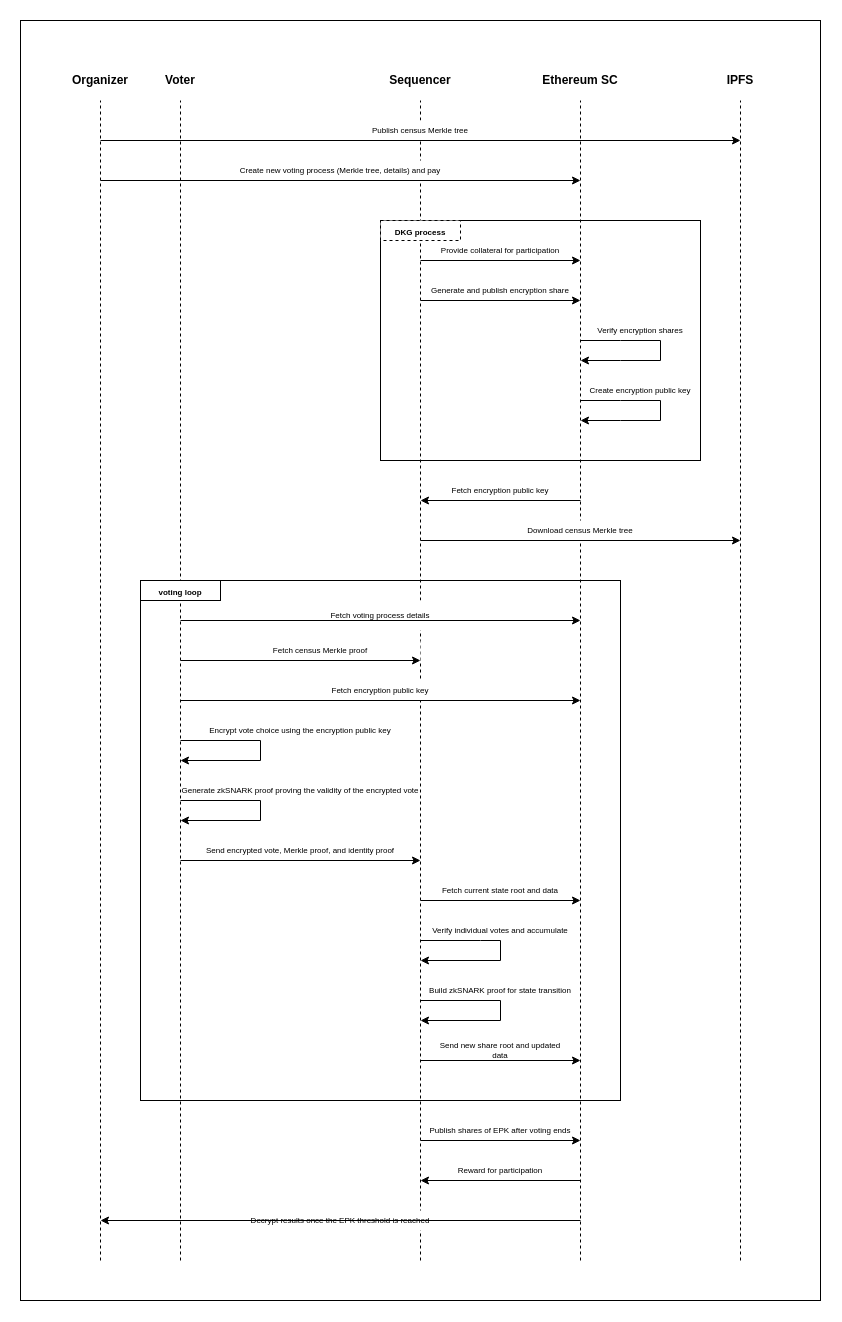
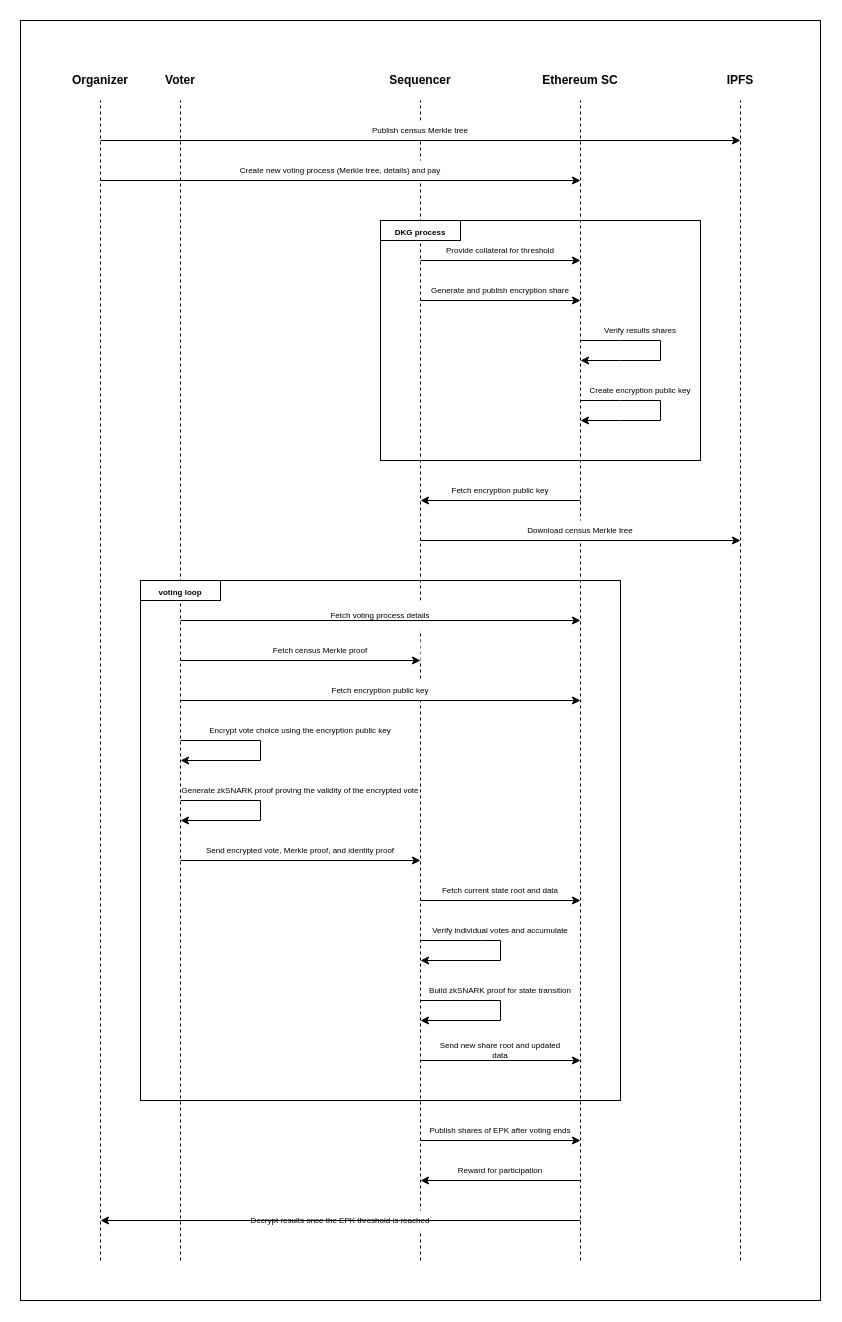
(421, 231) -> (421, 231)
(501, 251) -> (501, 251)
(641, 331) -> (641, 331)
